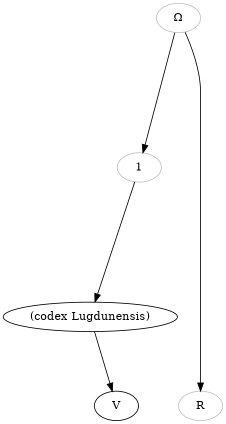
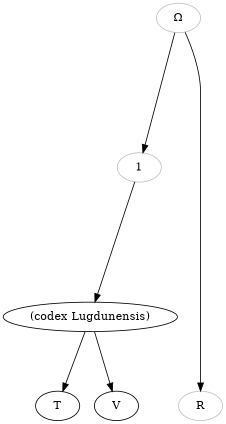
none -> (58, 406)
